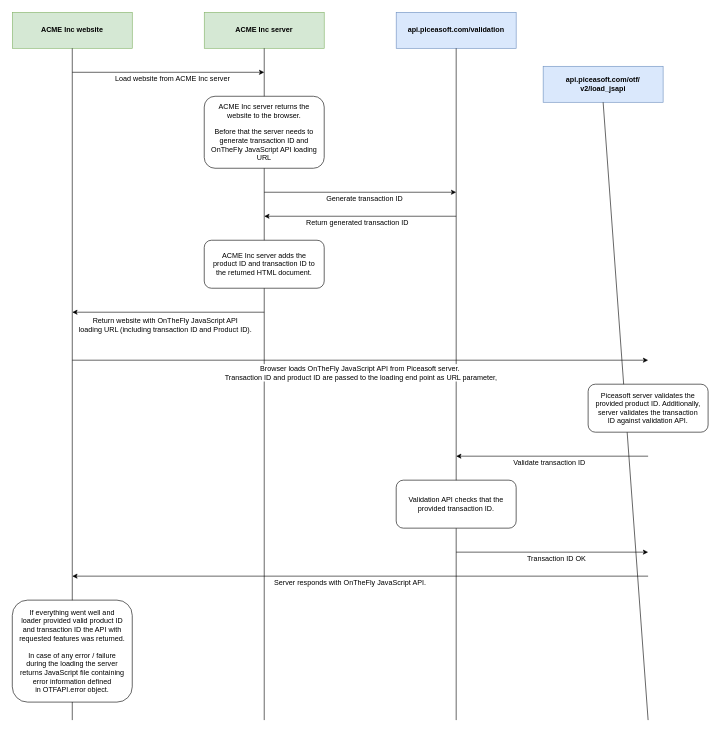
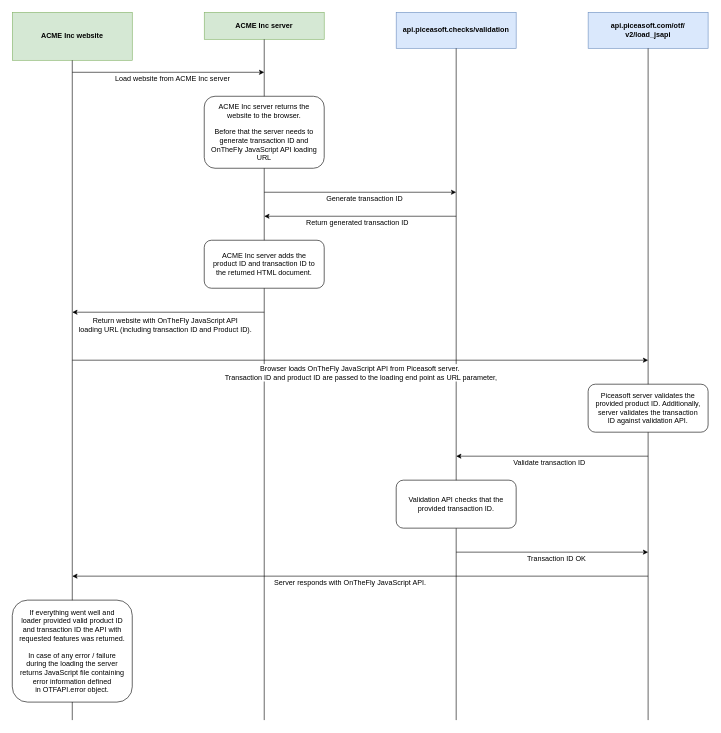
(72, 30) -> (72, 36)
(264, 30) -> (264, 26)
(456, 30) -> (456, 30)
(603, 84) -> (648, 30)
